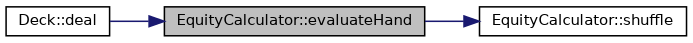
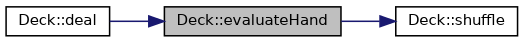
(295, 21) -> (253, 21)
(583, 21) -> (457, 21)
